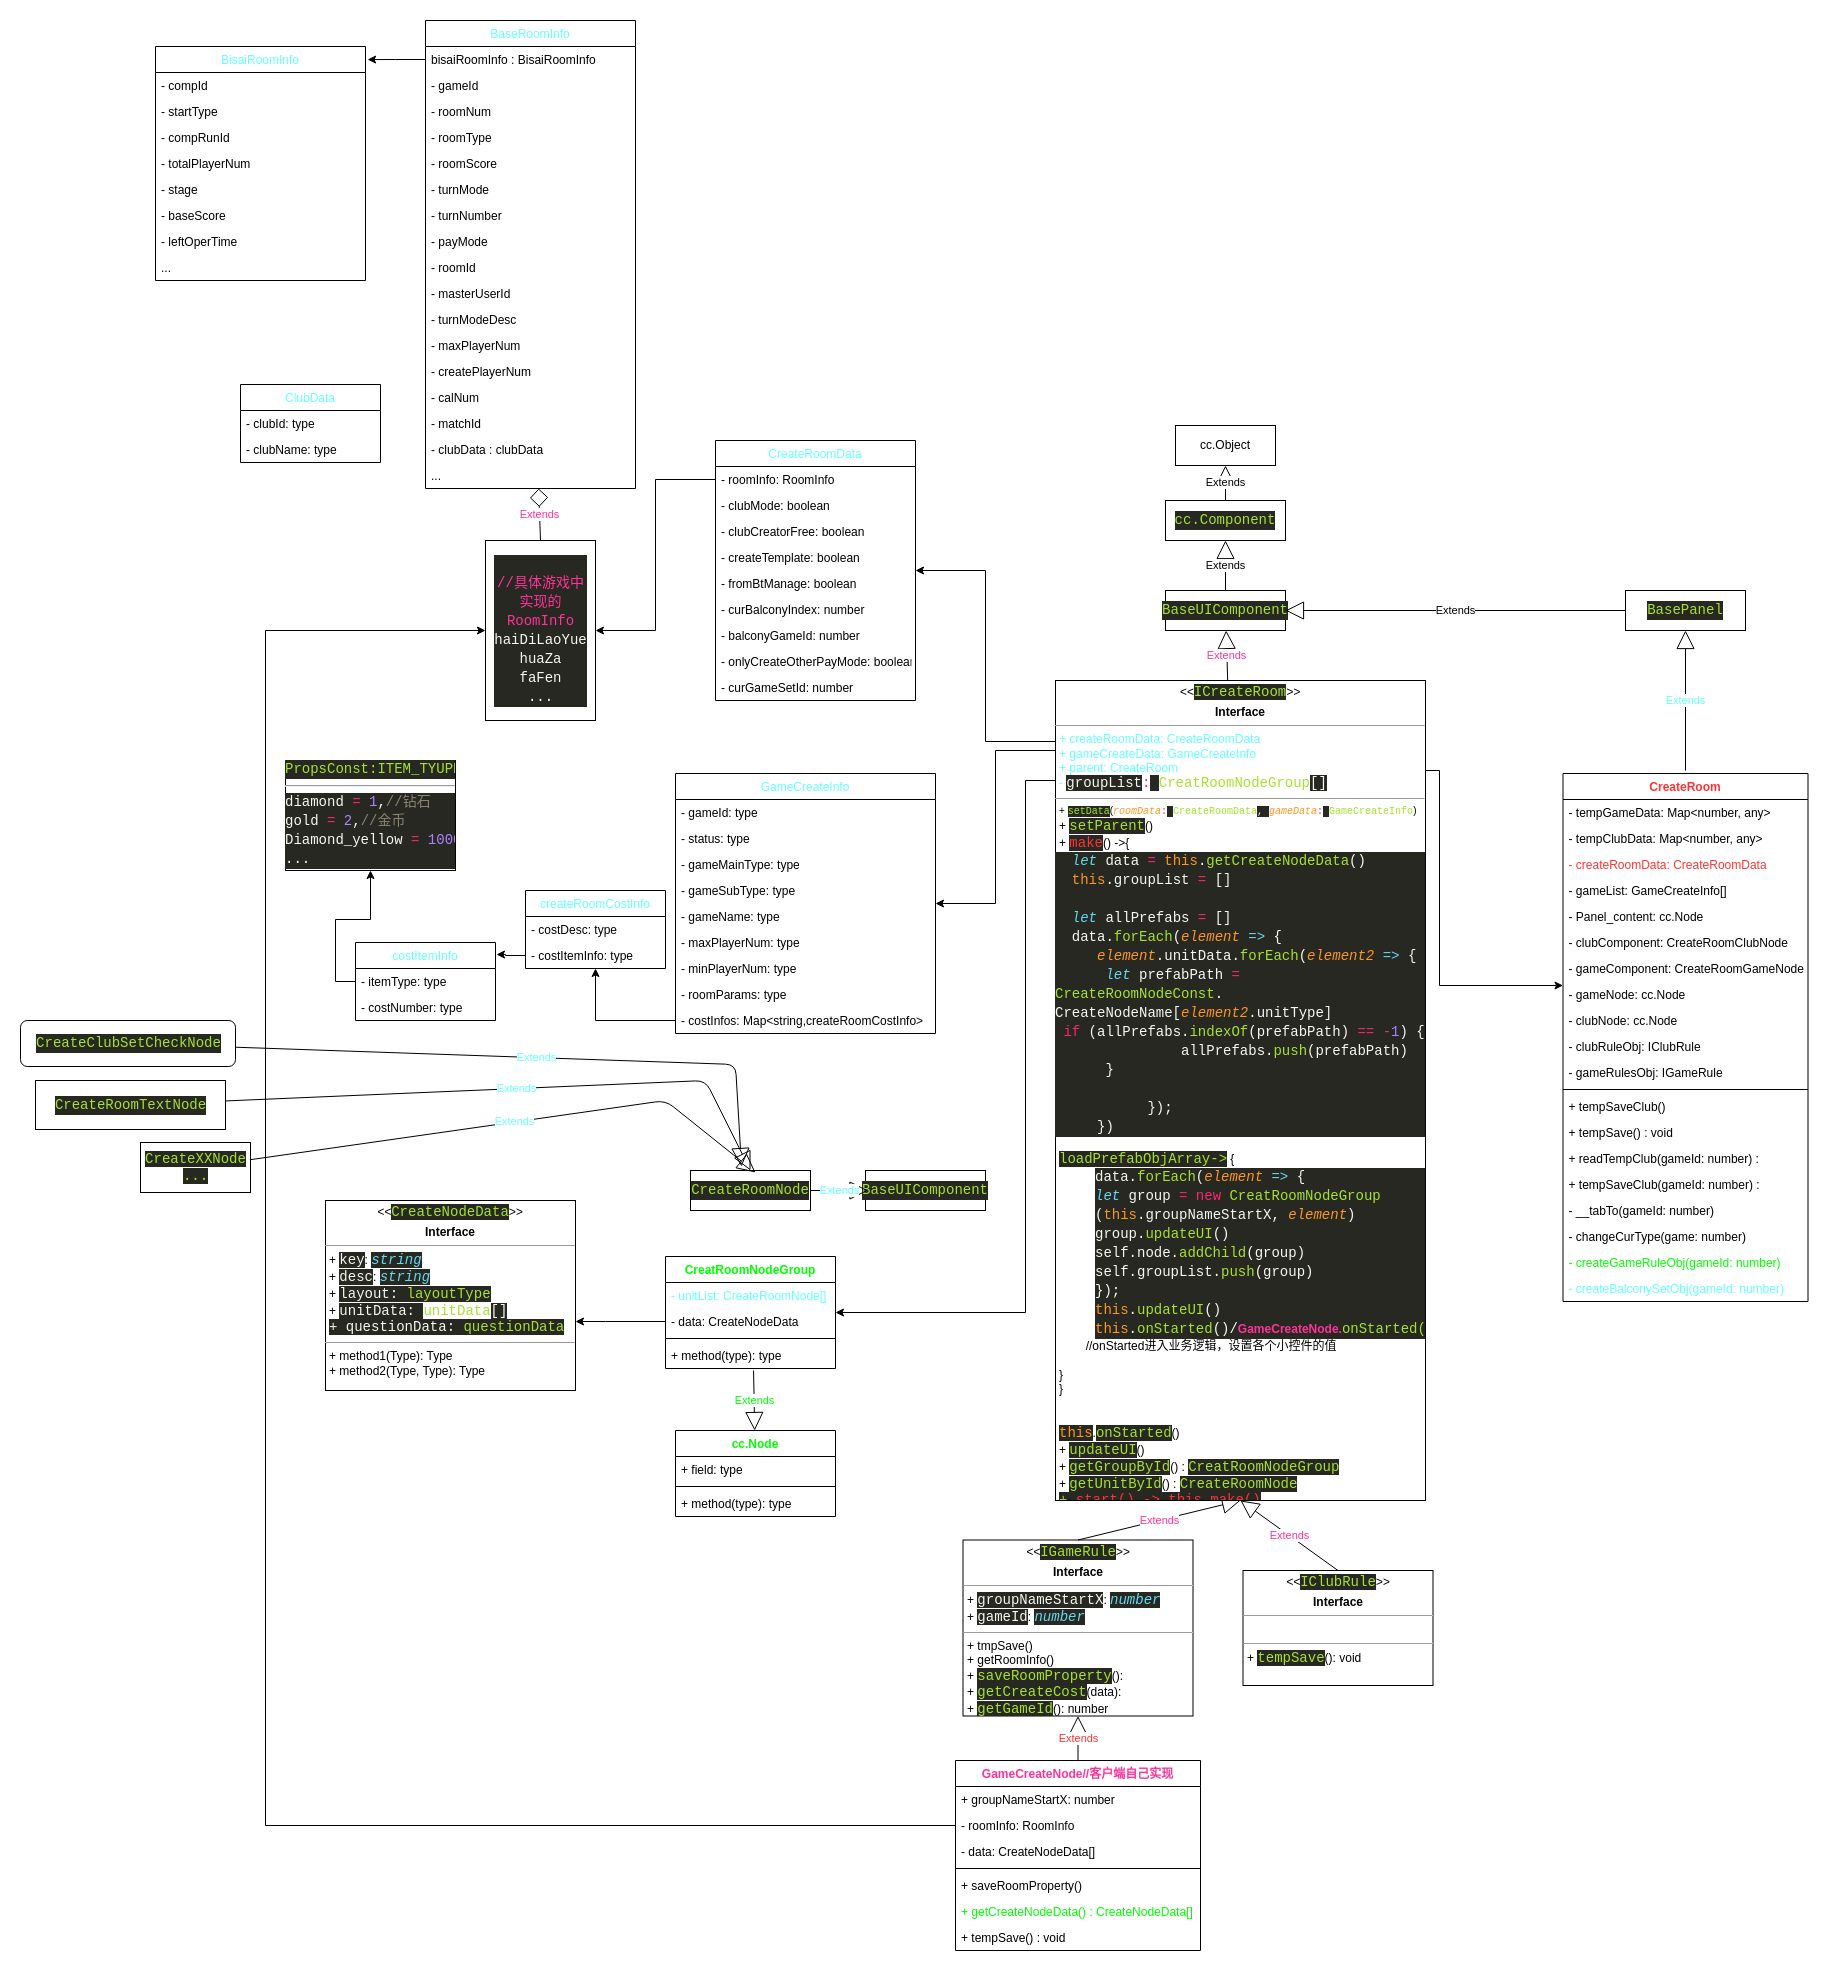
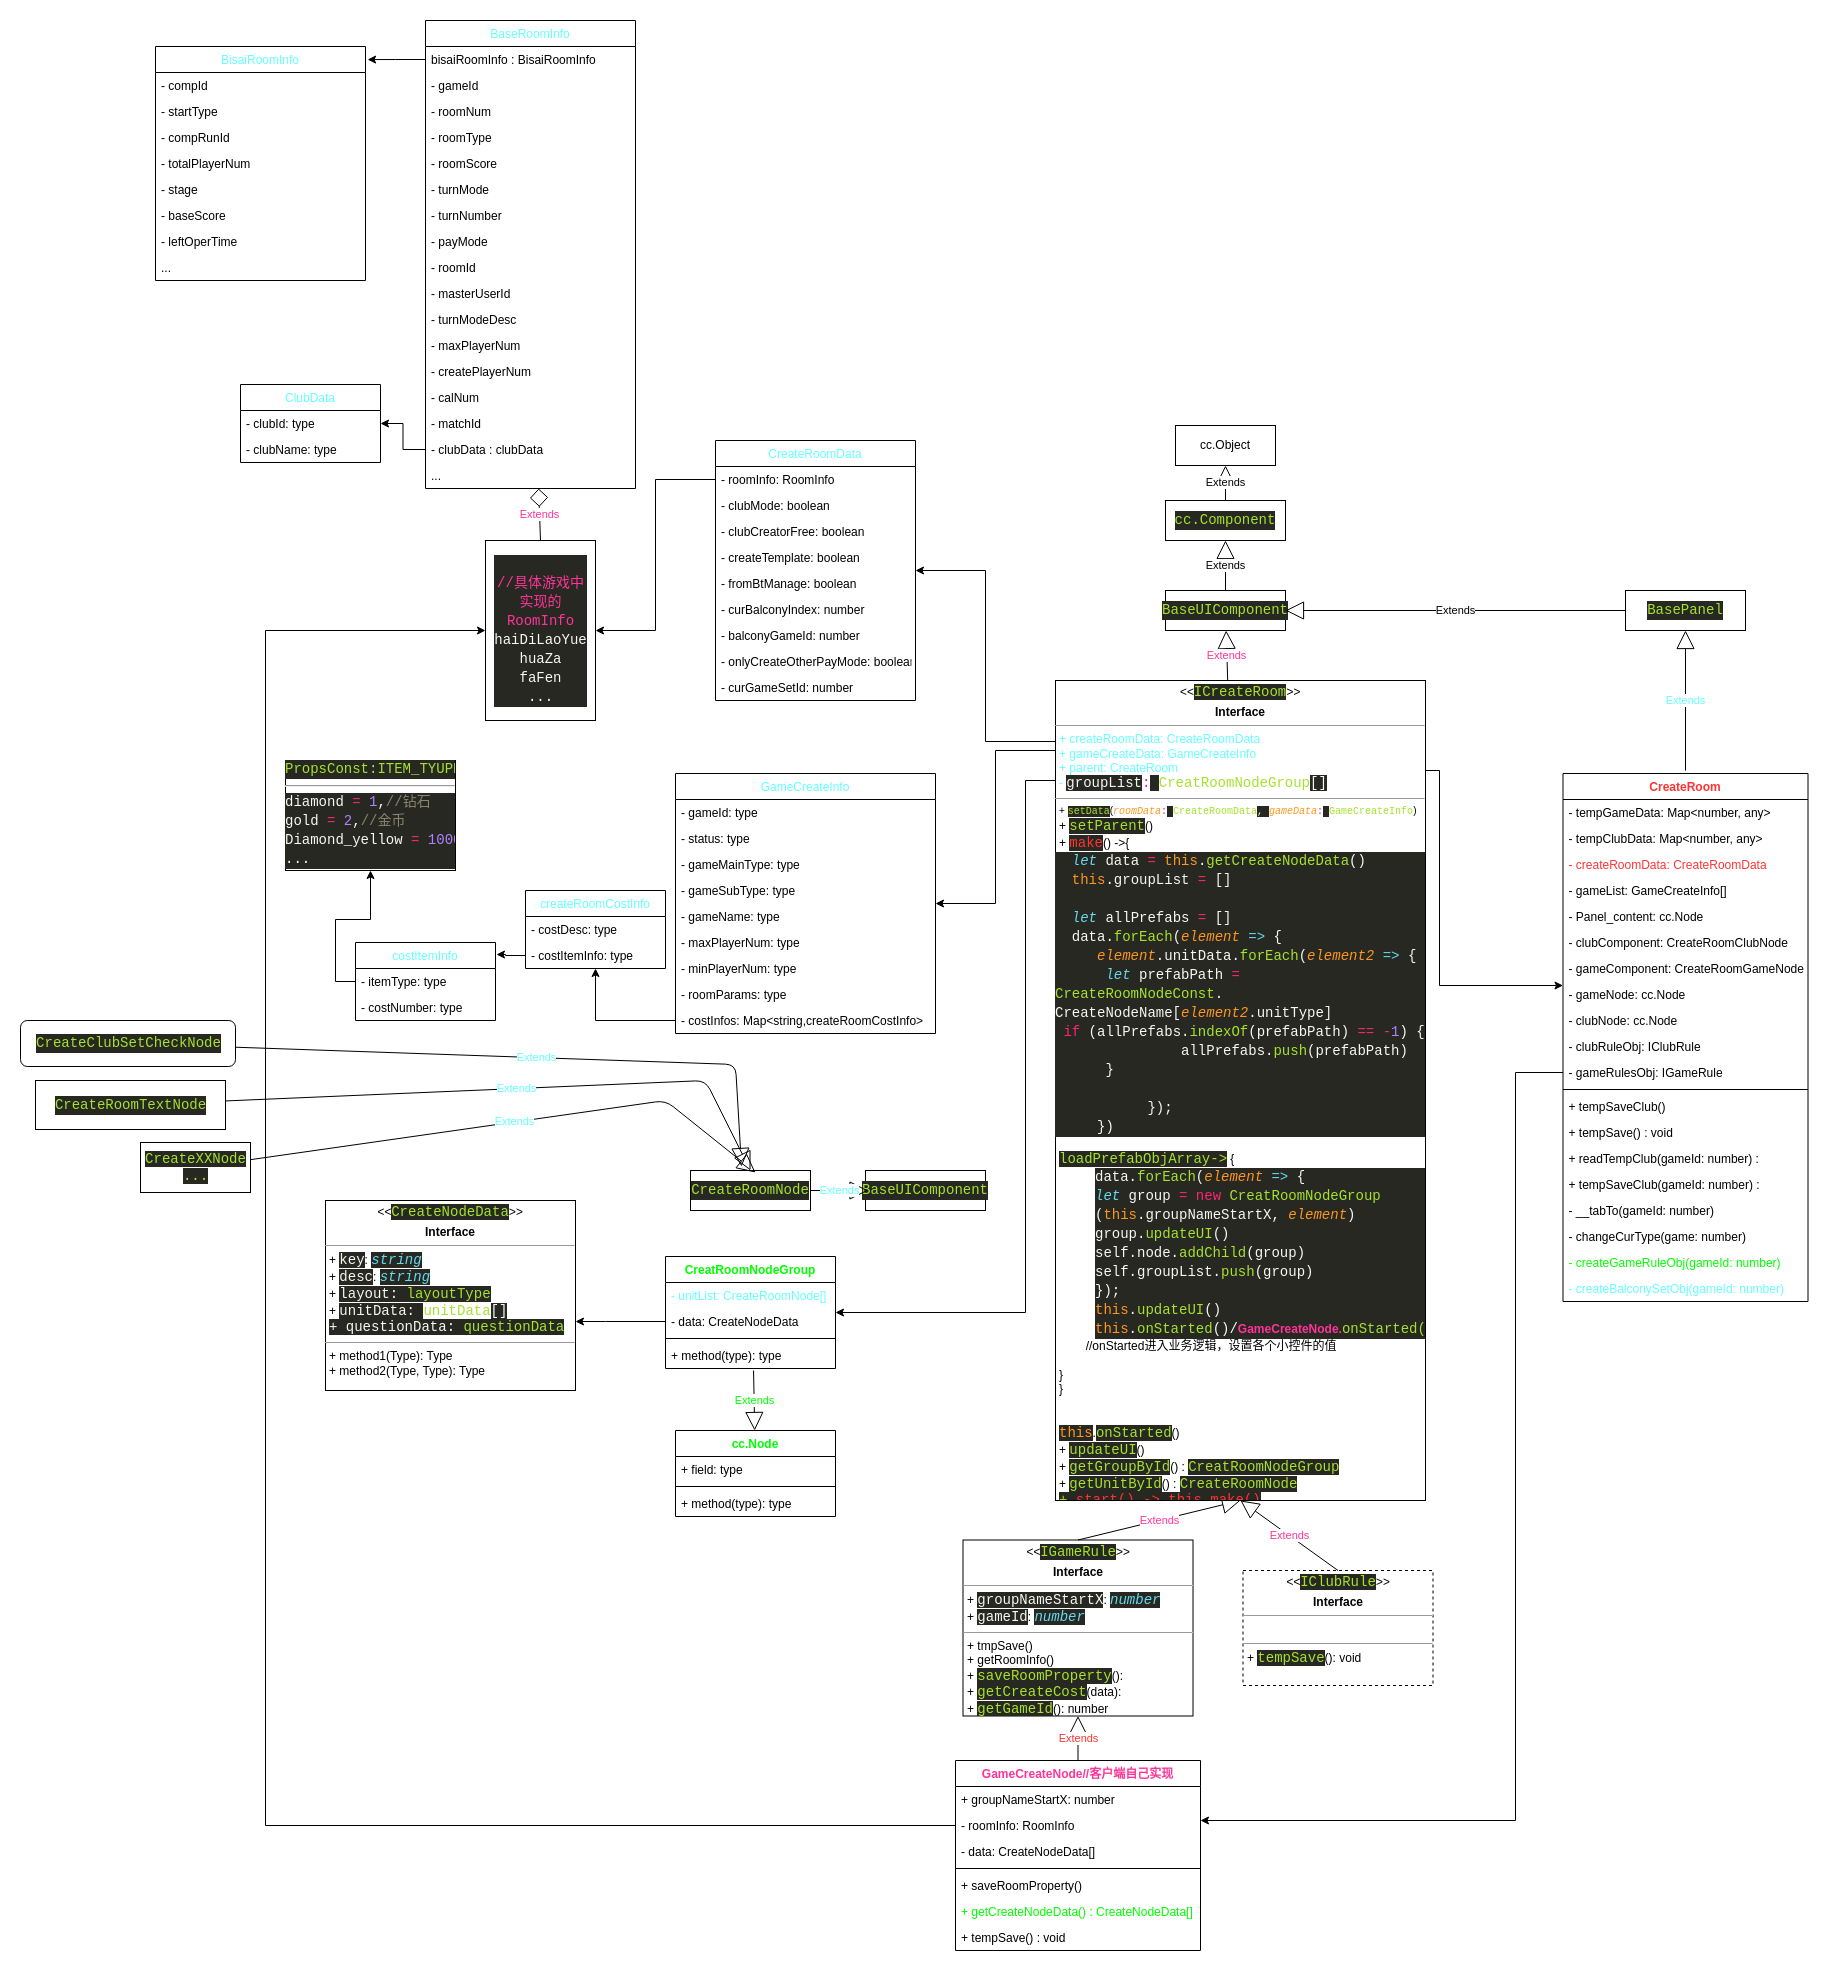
none -> (403, 440)
none -> (1516, 1578)
(1338, 1628) -> (1338, 1628)
